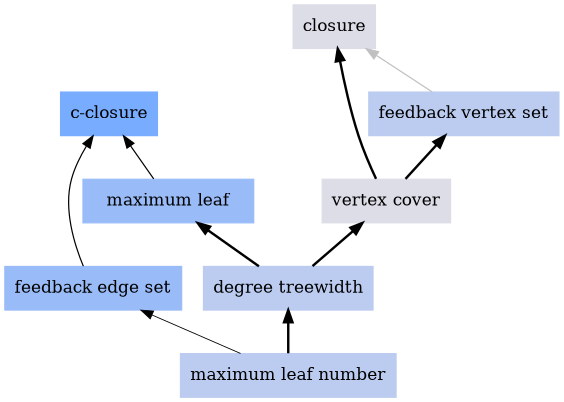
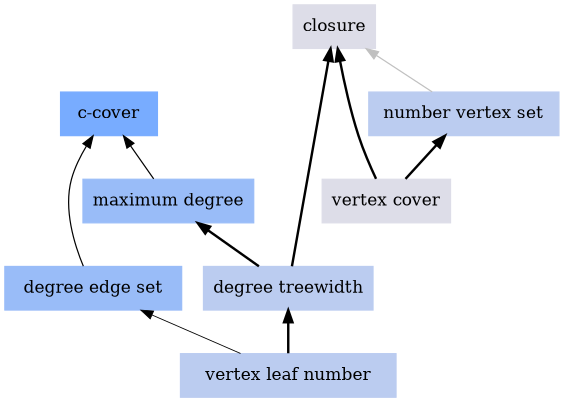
(109, 114) -> (109, 114)
(464, 114) -> (464, 114)
(168, 201) -> (168, 201)
(333, 249) -> (310, 163)
(93, 288) -> (93, 288)
(288, 375) -> (288, 375)
